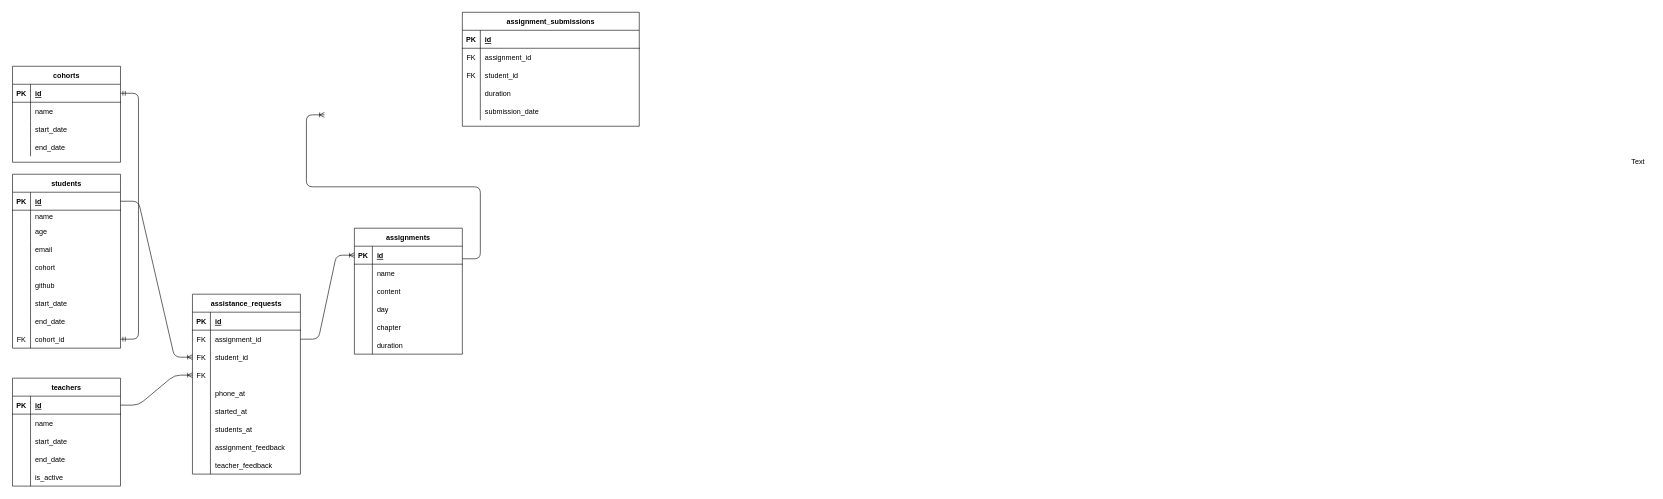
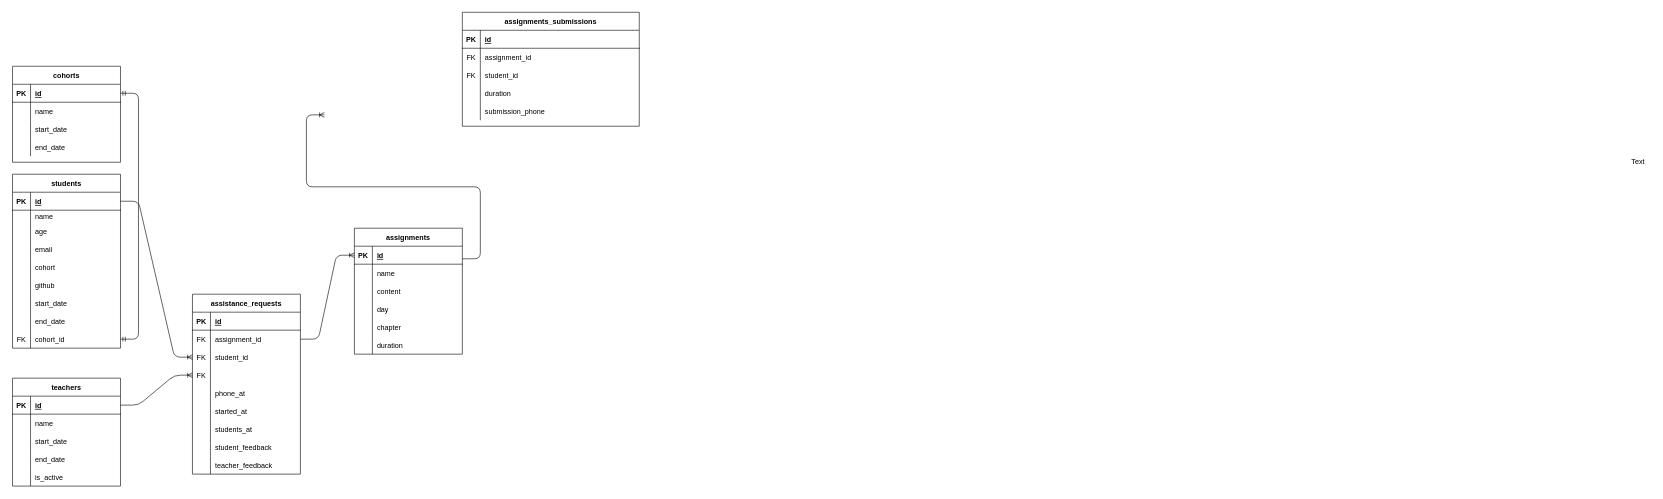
(551, 22) -> (551, 22)
(513, 112) -> (515, 112)
(252, 448) -> (247, 448)
